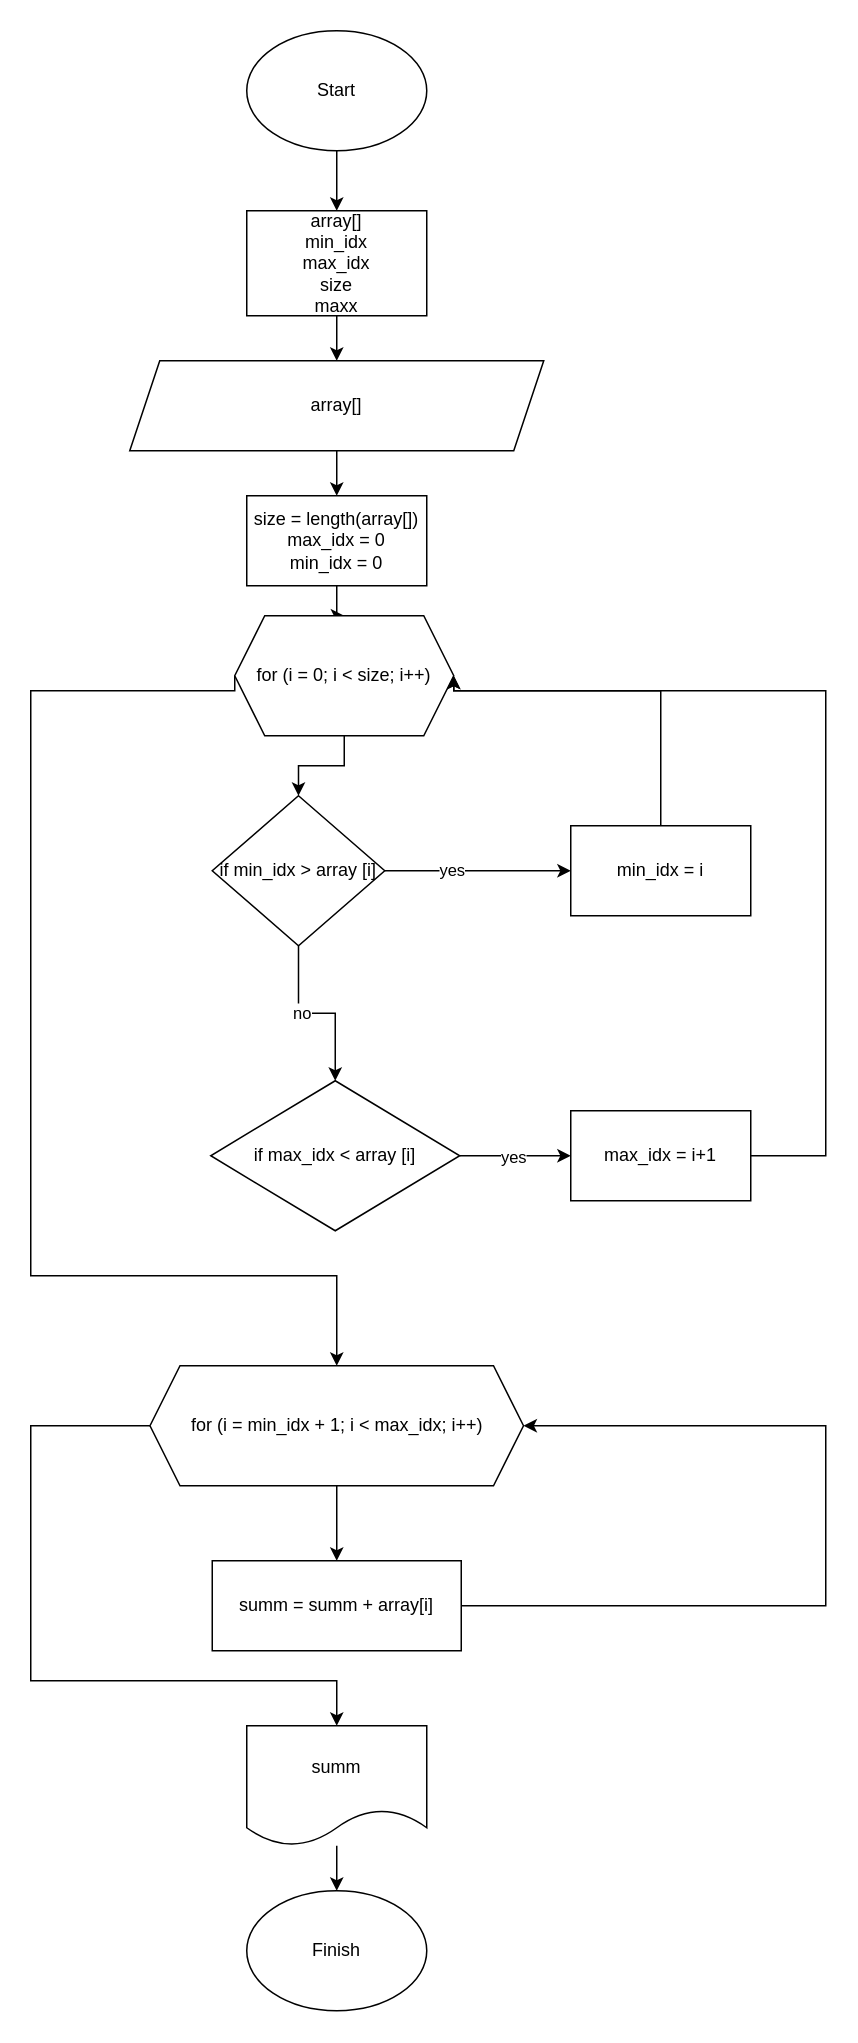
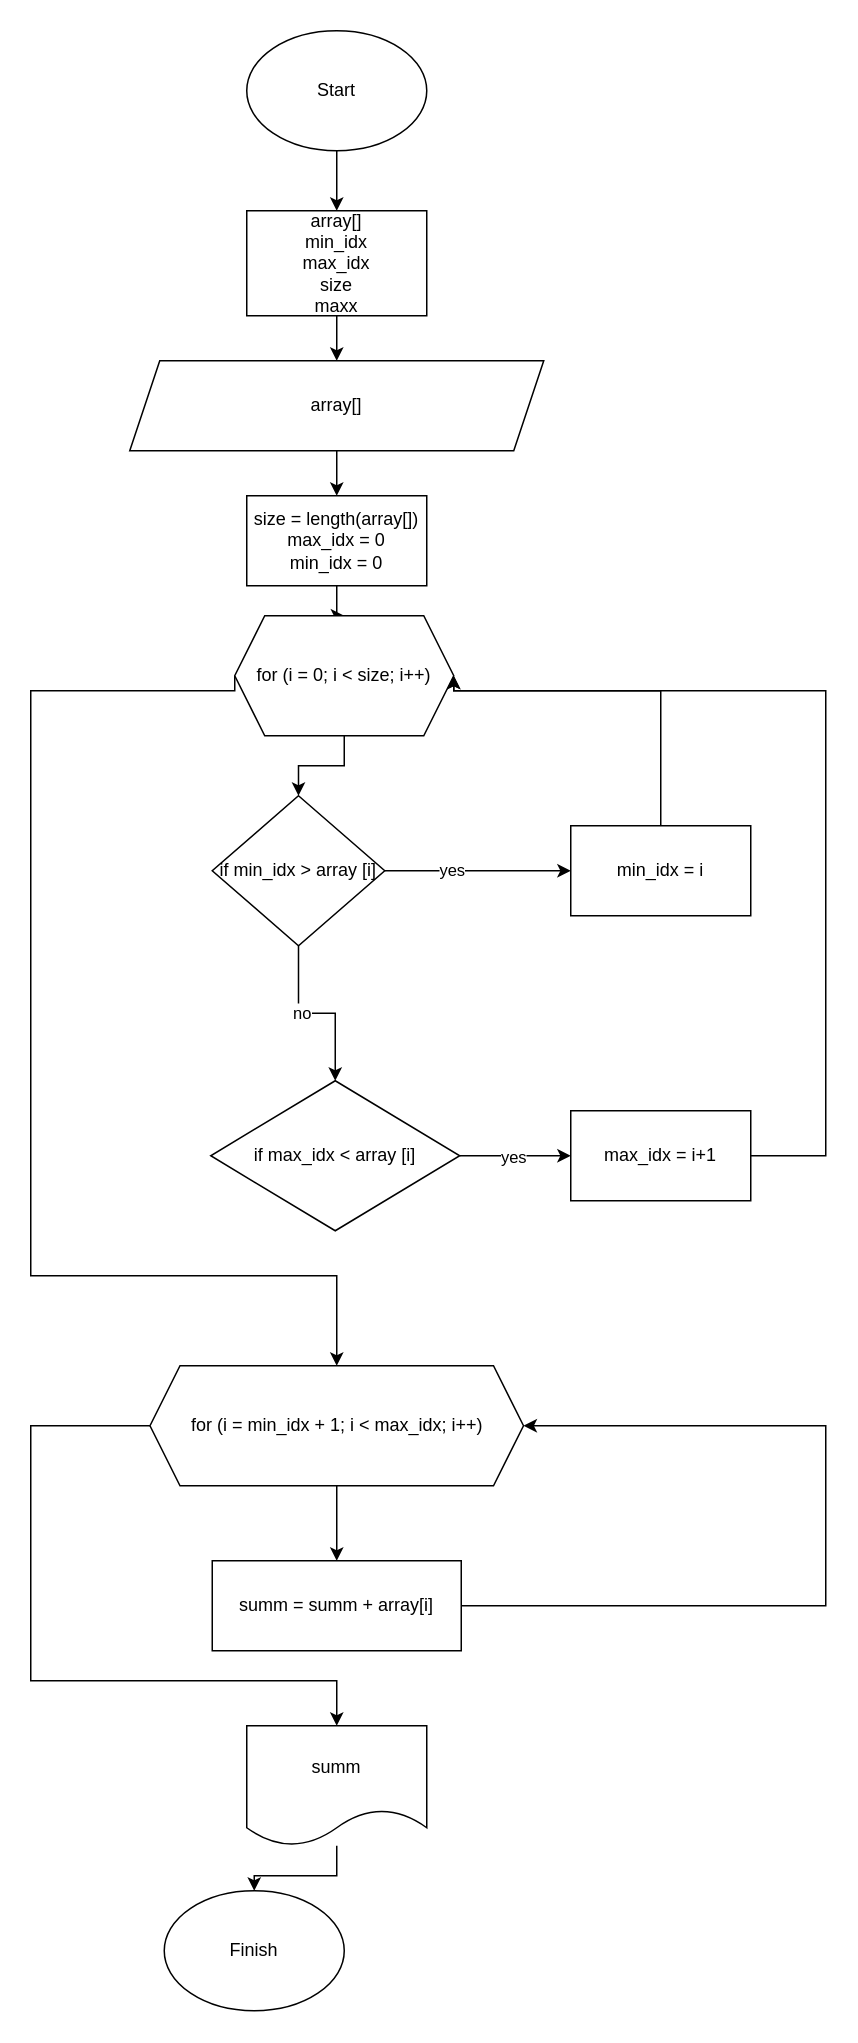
(337, 1951) -> (254, 1951)
